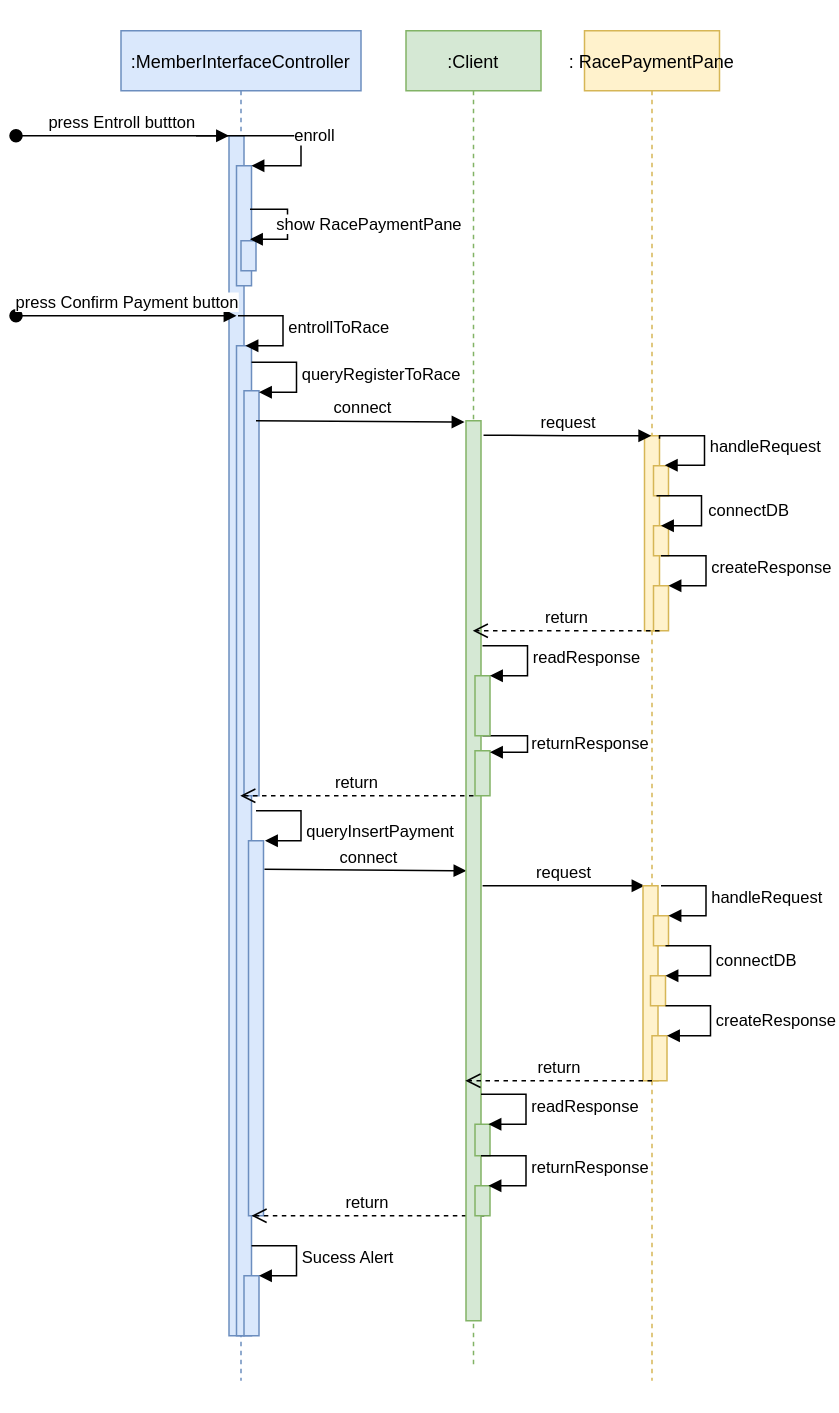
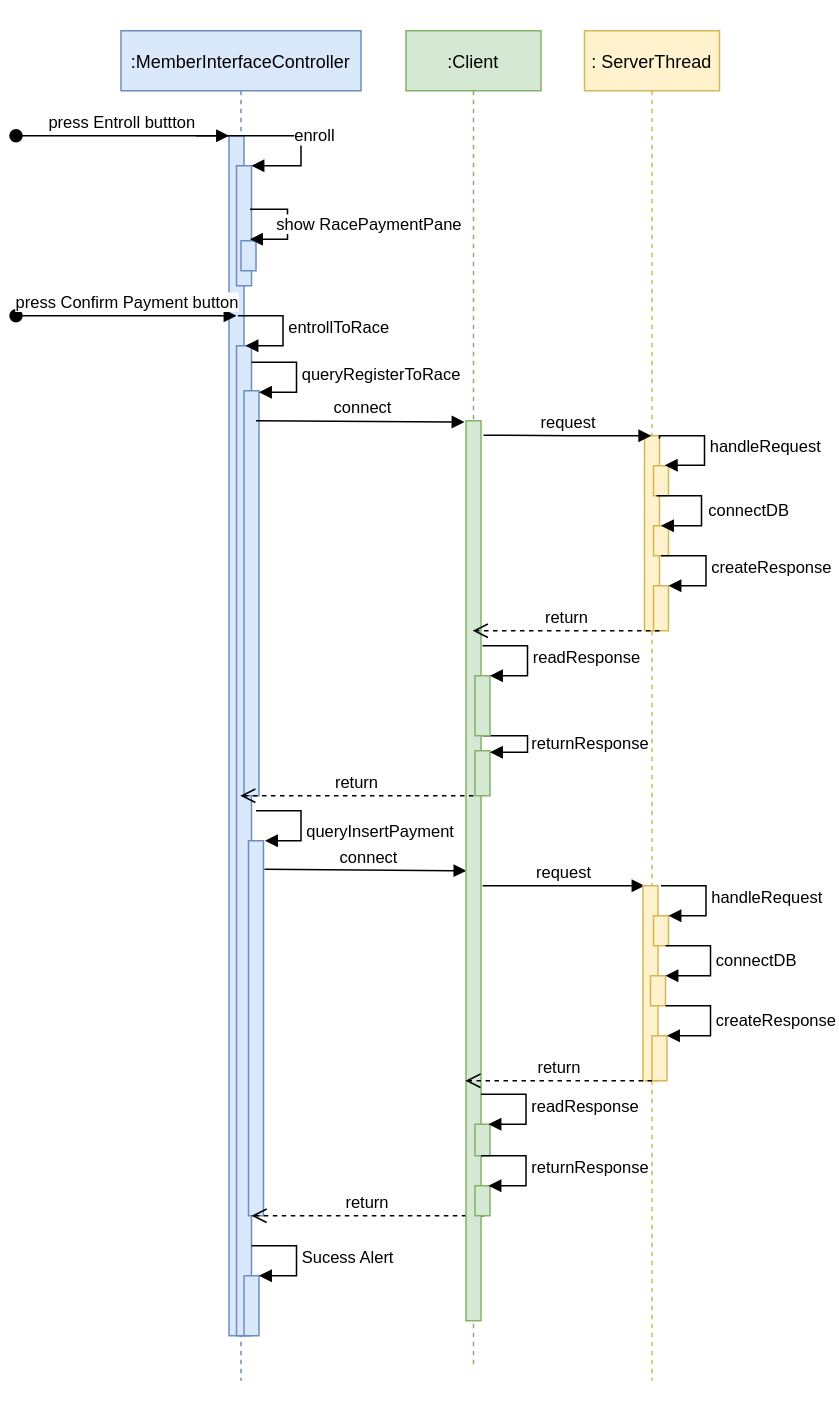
(651, 62) -> (651, 62)
